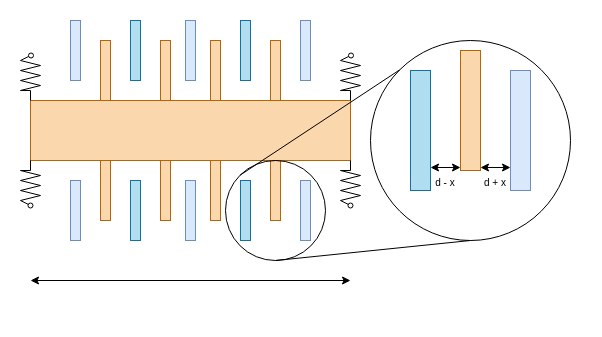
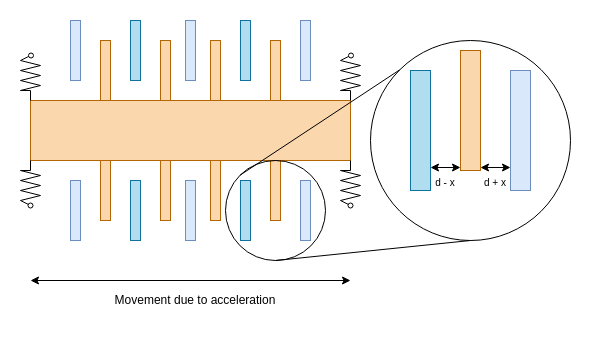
none -> (196, 301)
